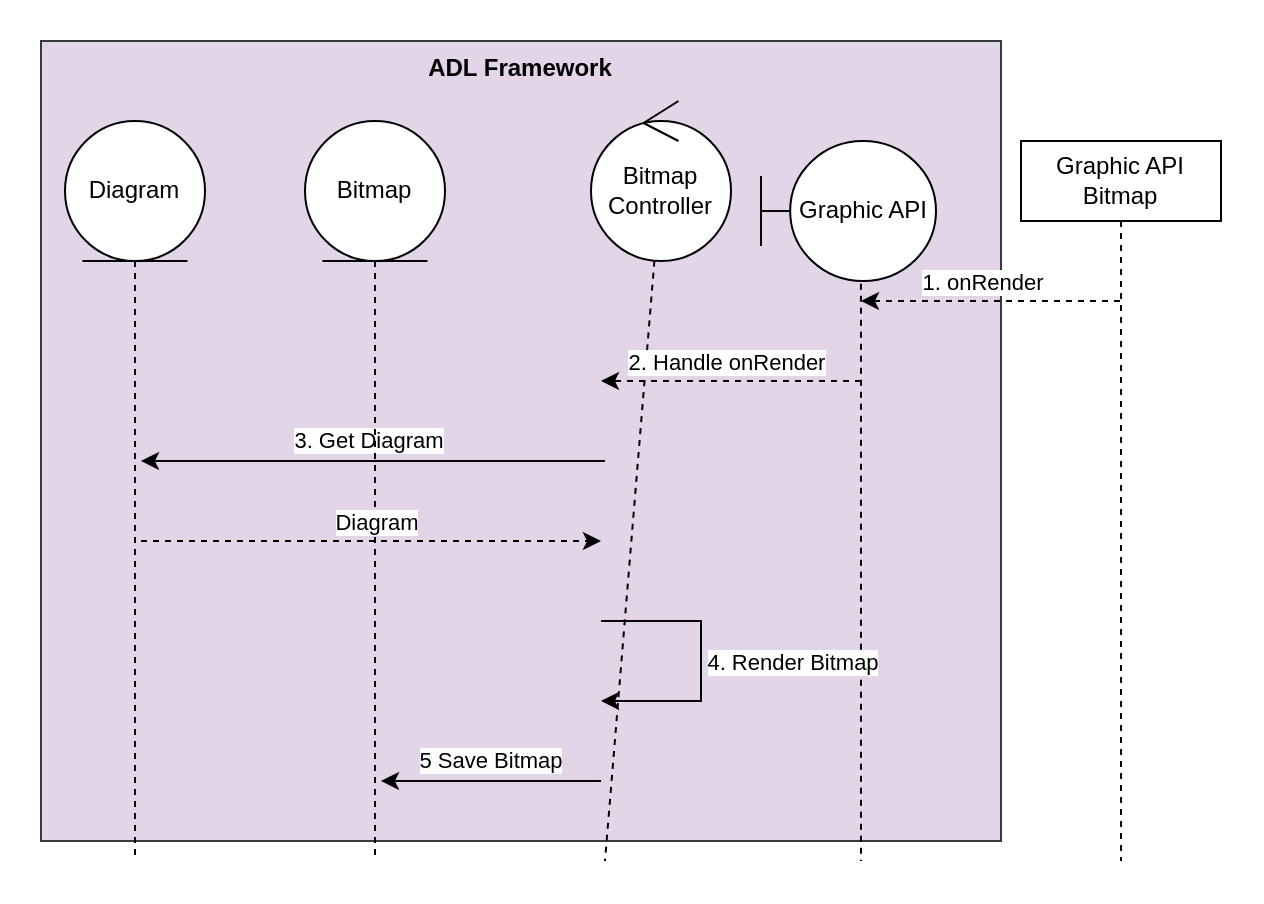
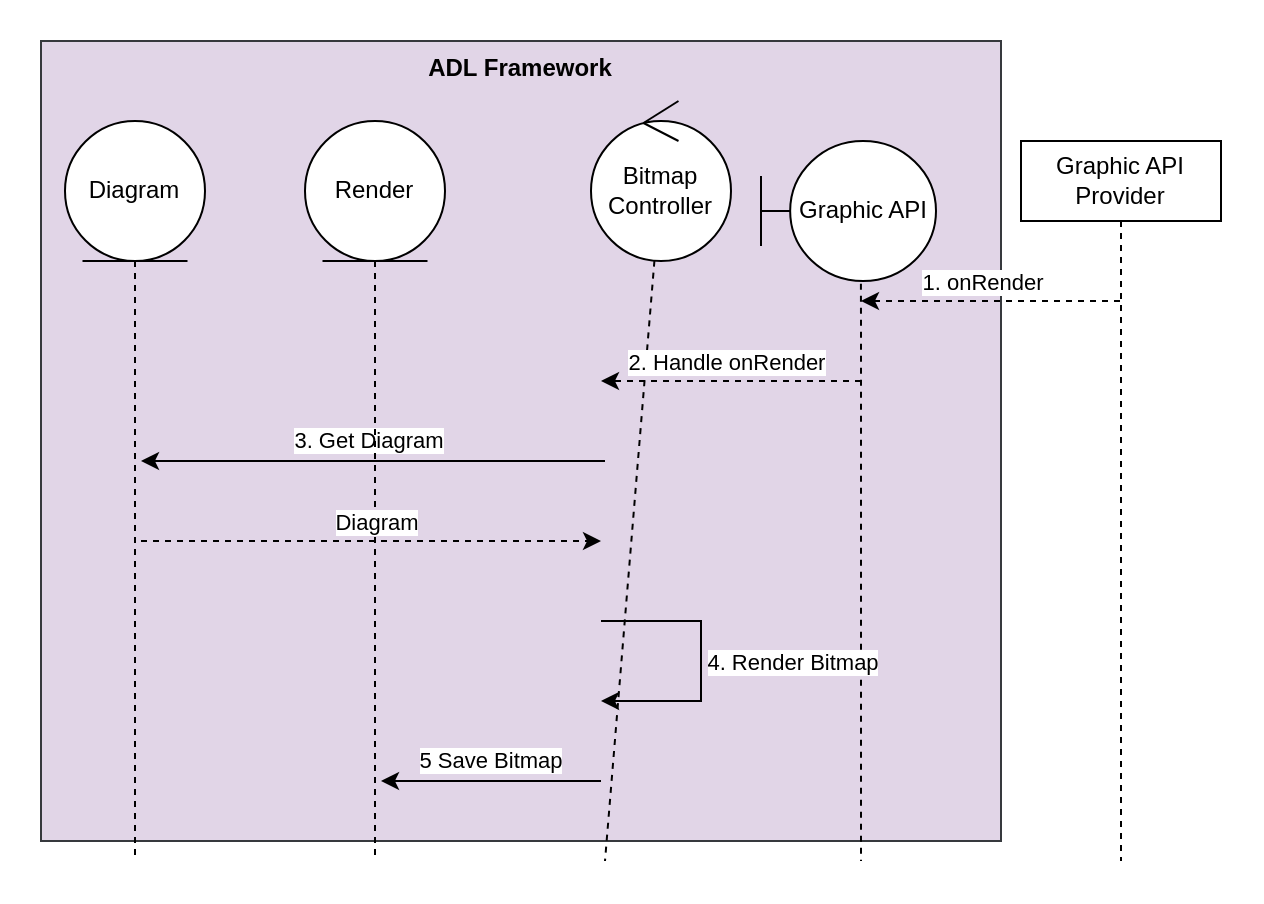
(1121, 181) -> (1121, 181)
(375, 191) -> (375, 191)
